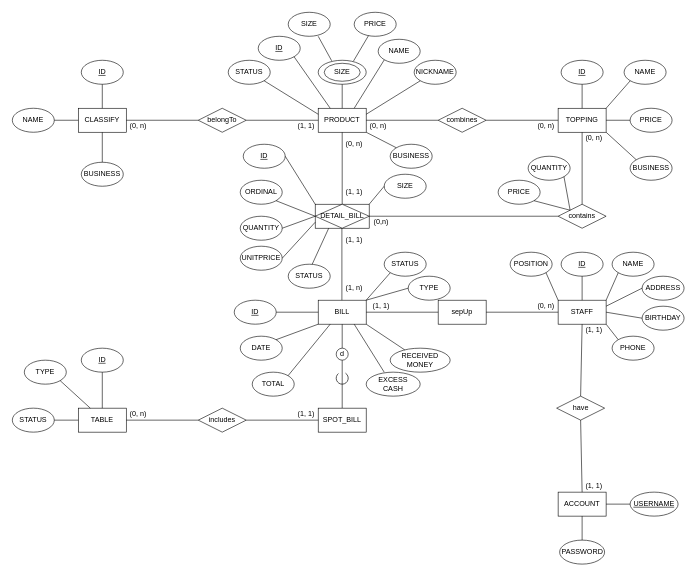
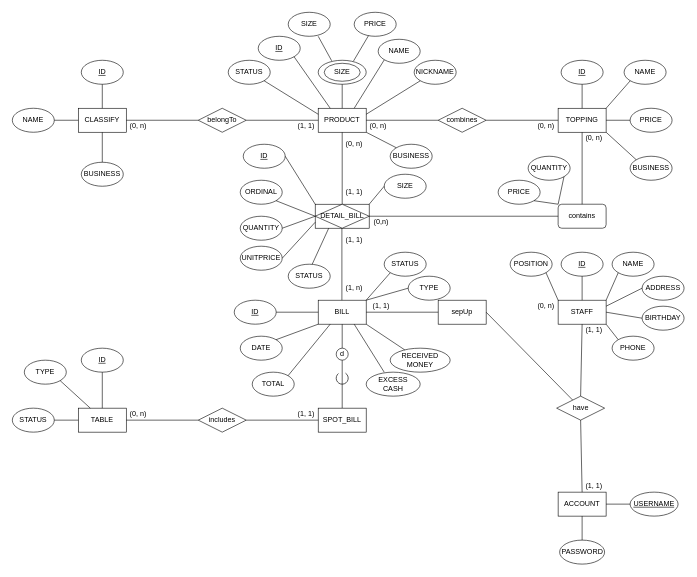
(582, 216) -> (582, 216)
(522, 312) -> (529, 356)
